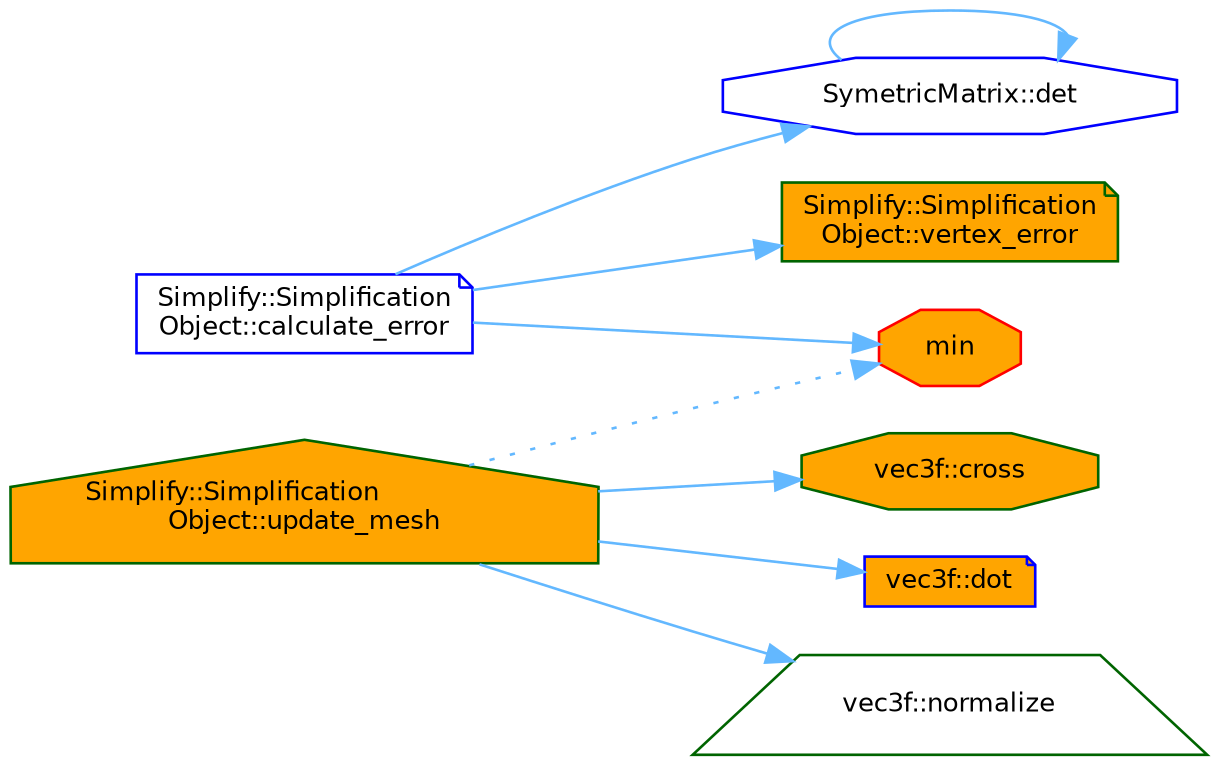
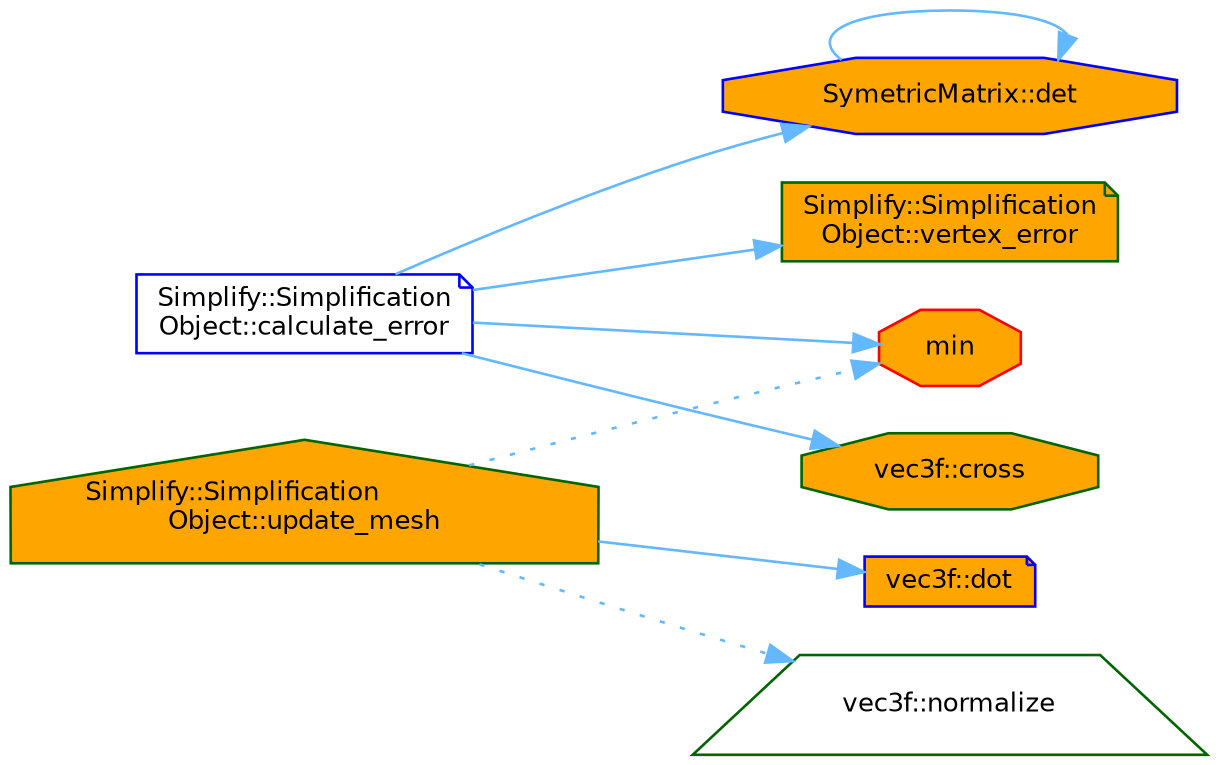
(950, 96) -> (950, 96)
(686, 486) -> (637, 397)
(623, 610) -> (623, 610)
